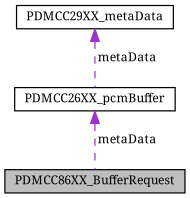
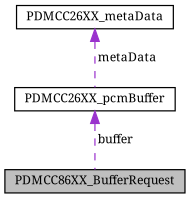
(95, 17) -> (95, 17)
(126, 140) -> (114, 140)
